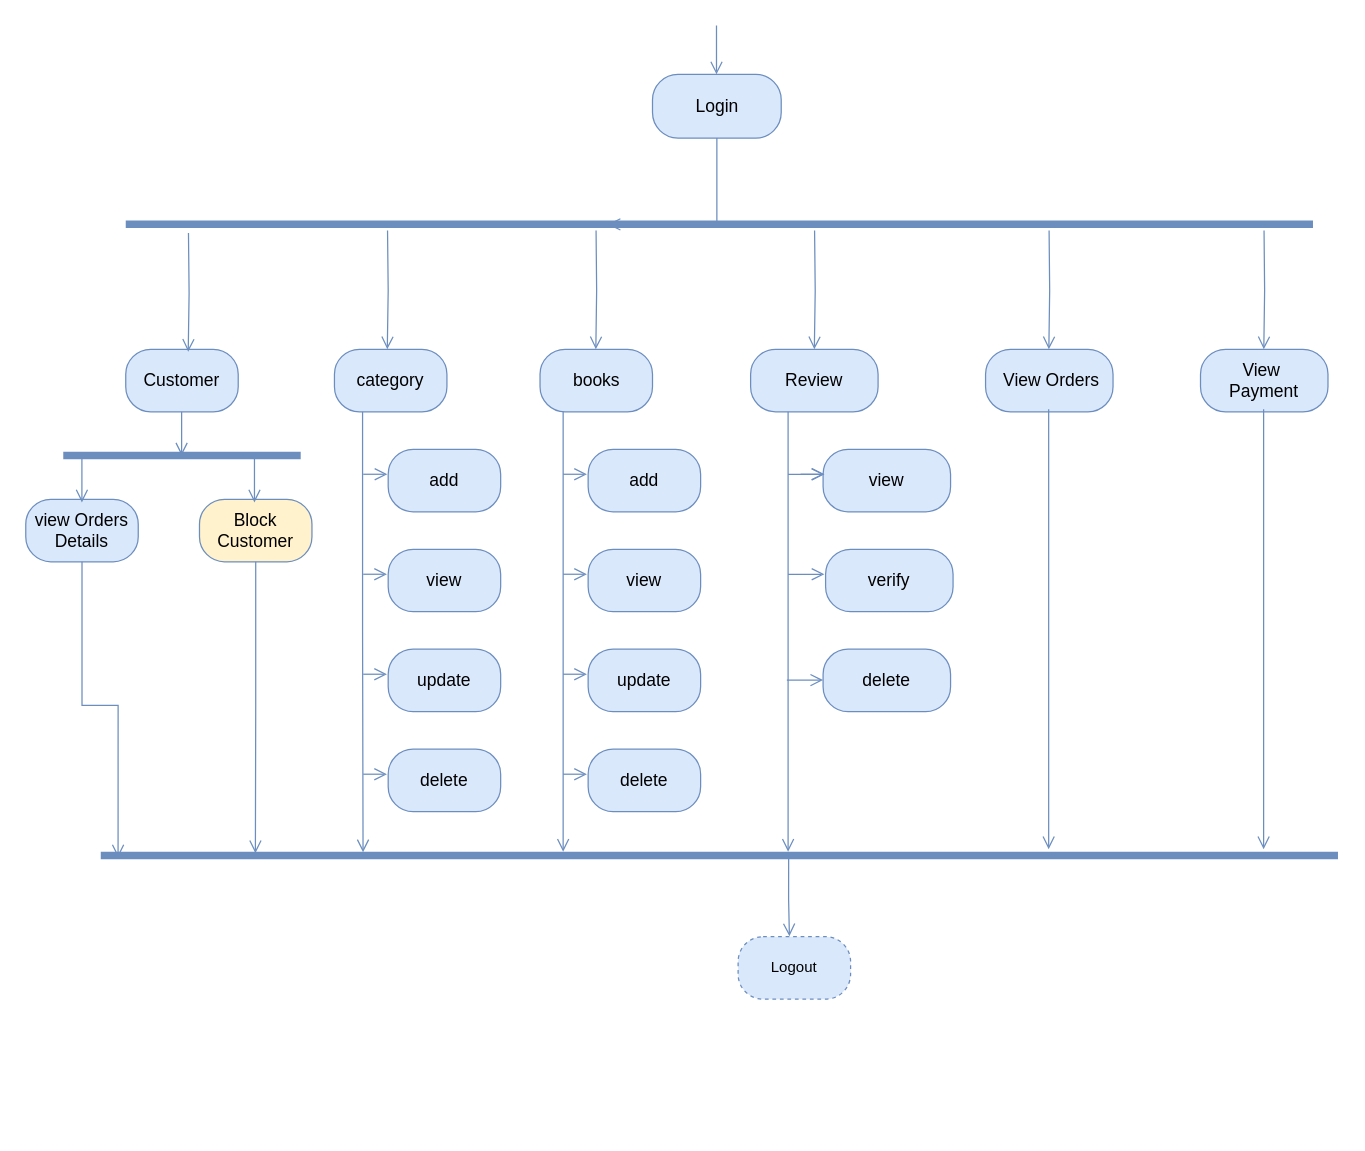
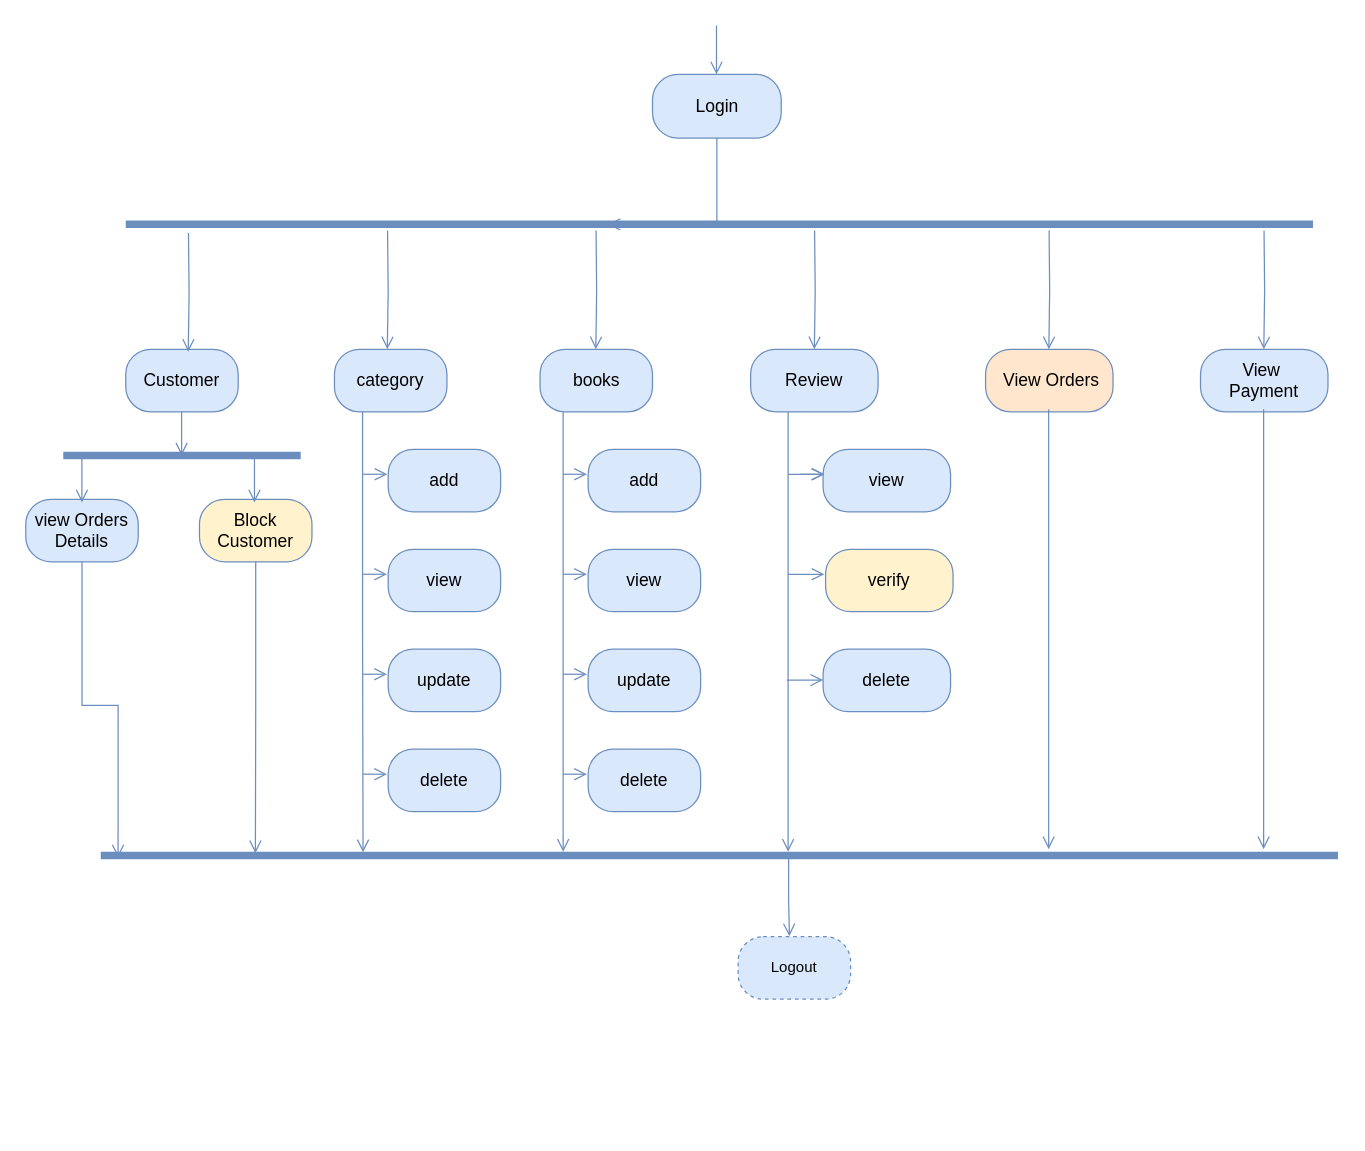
(1049, 381) -> (1049, 381)
(889, 581) -> (889, 581)
